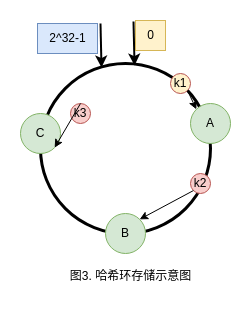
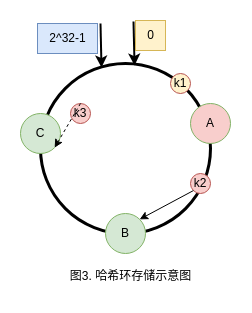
(191, 98) -> none
(70, 121) -> (70, 121)
(211, 124) -> (211, 124)
